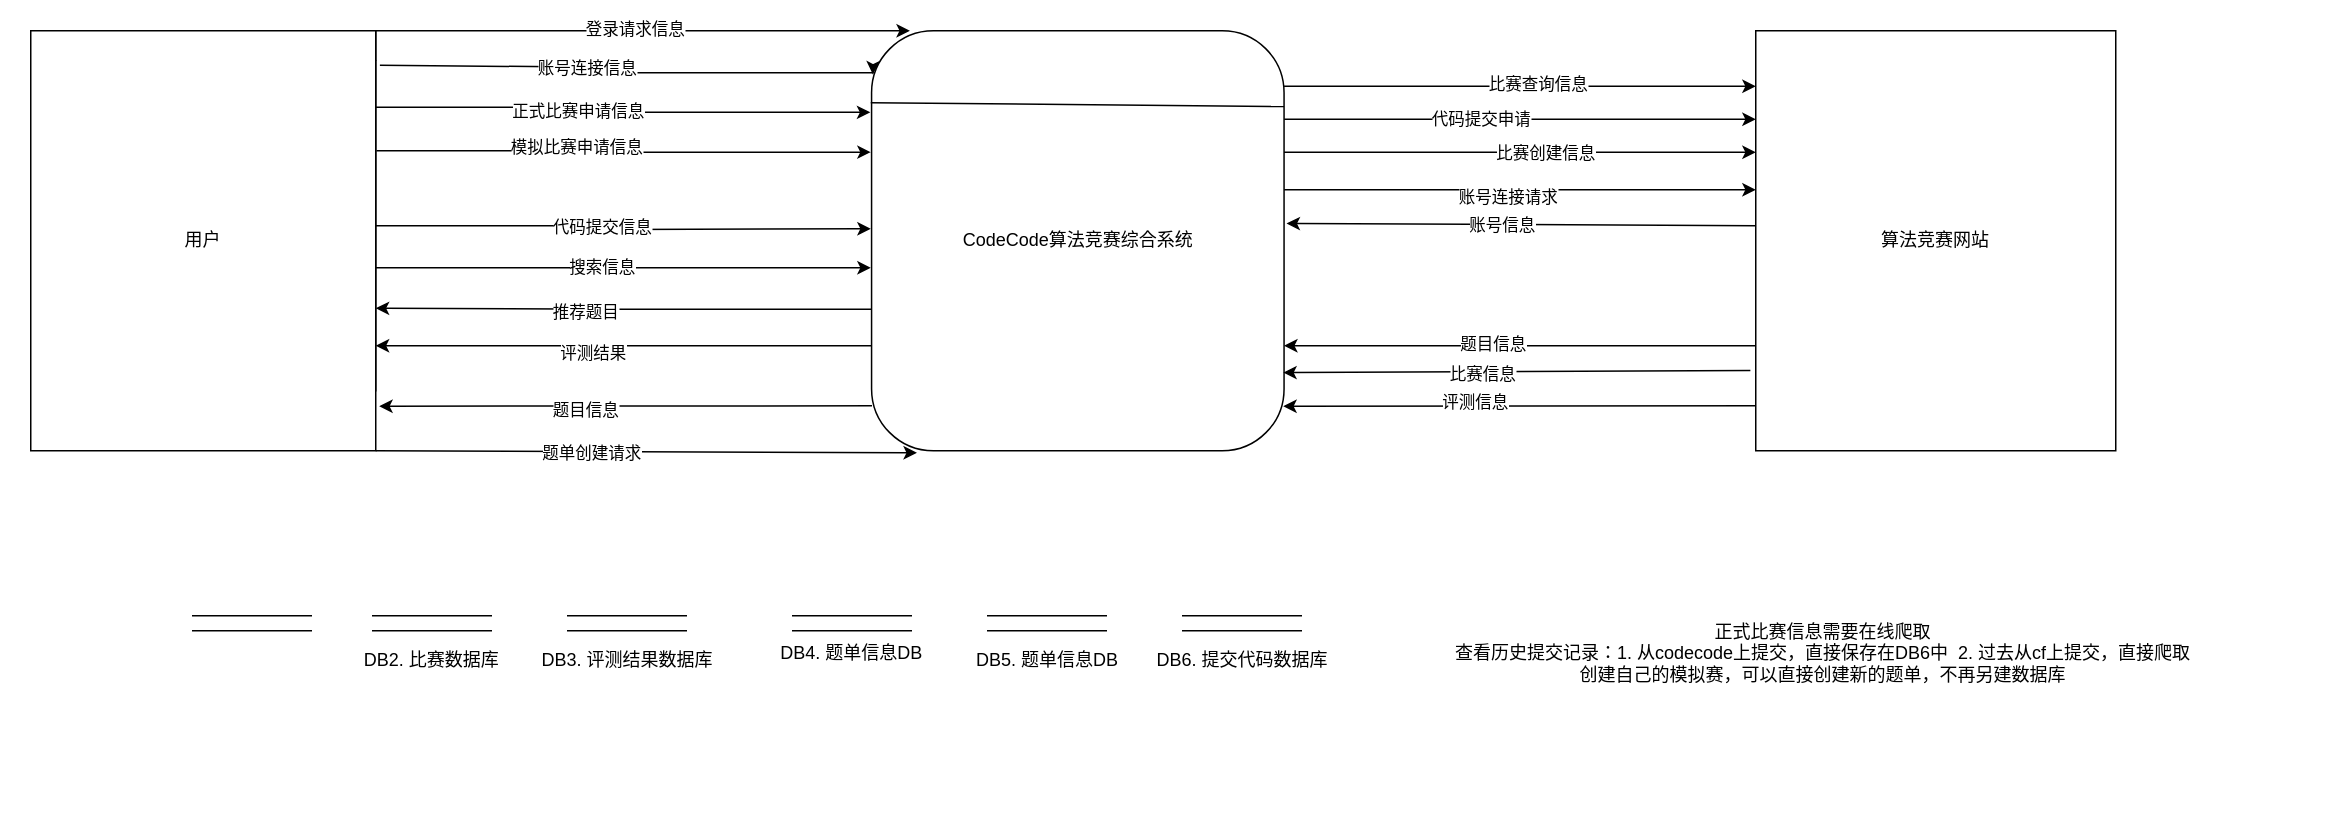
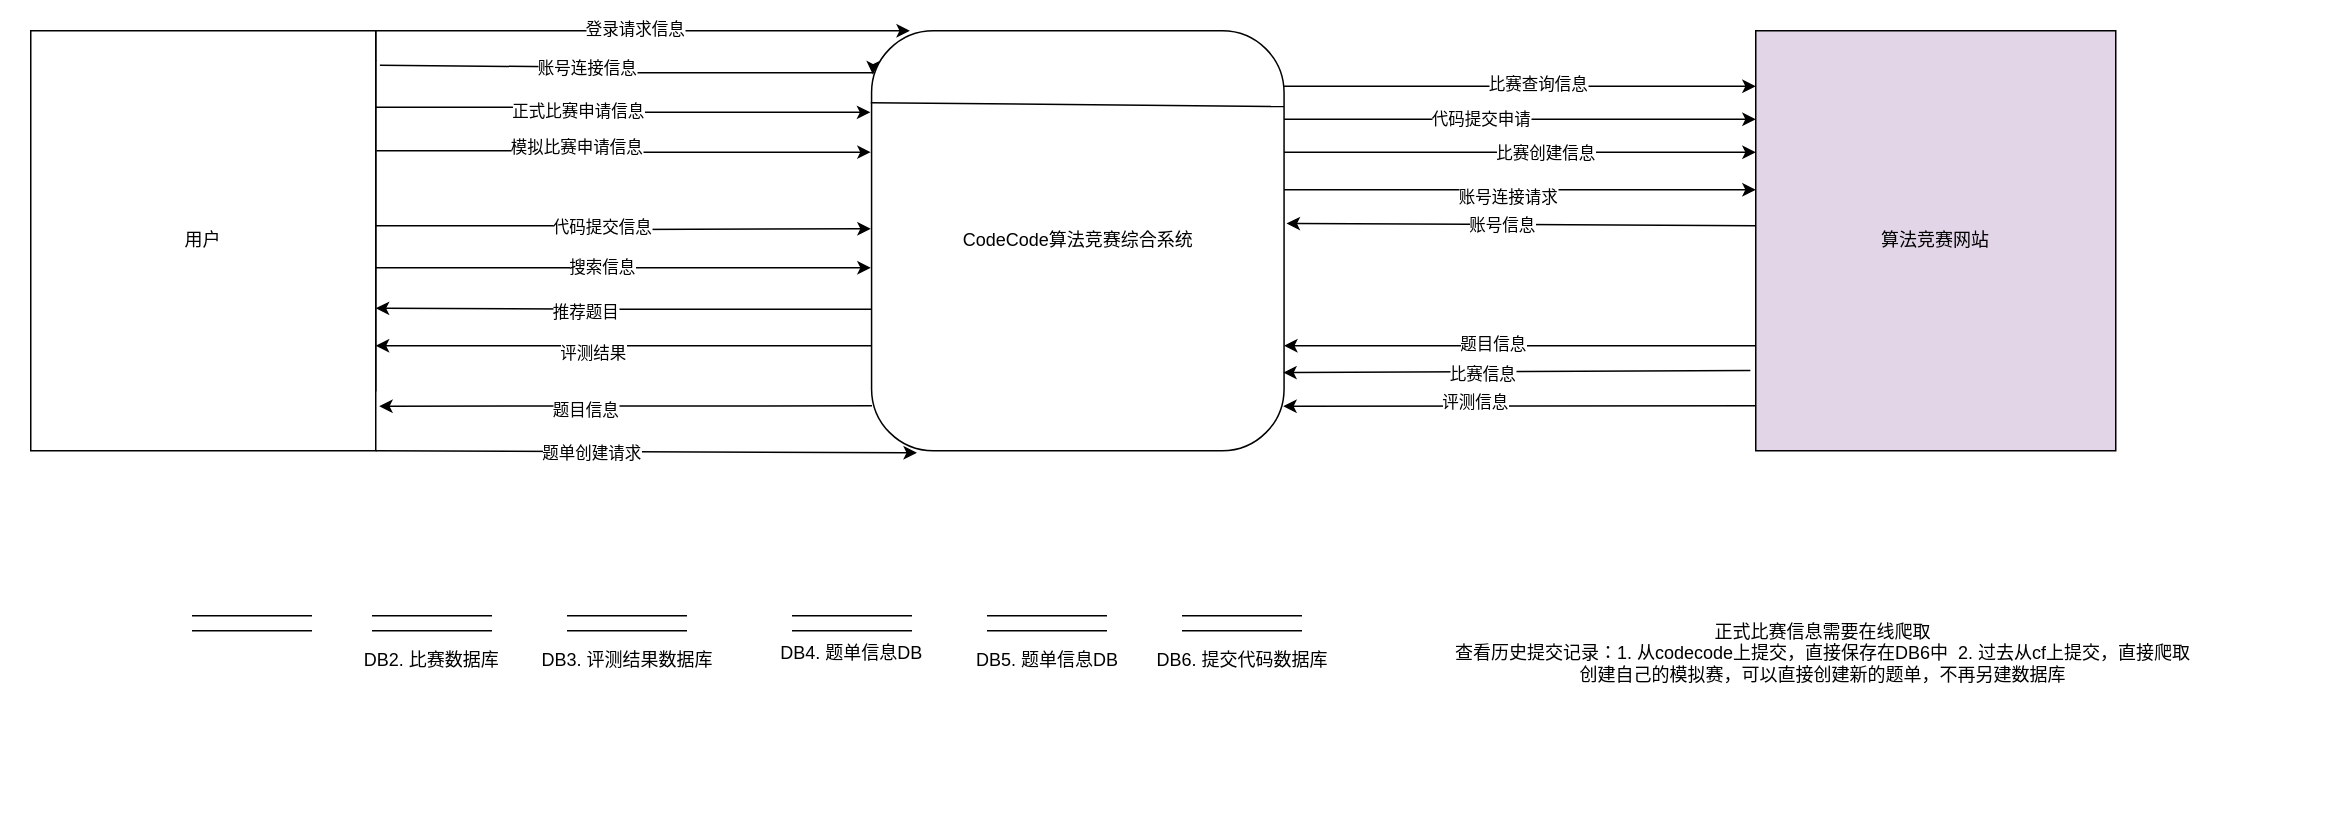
(1936, 241) -> (1936, 241)
